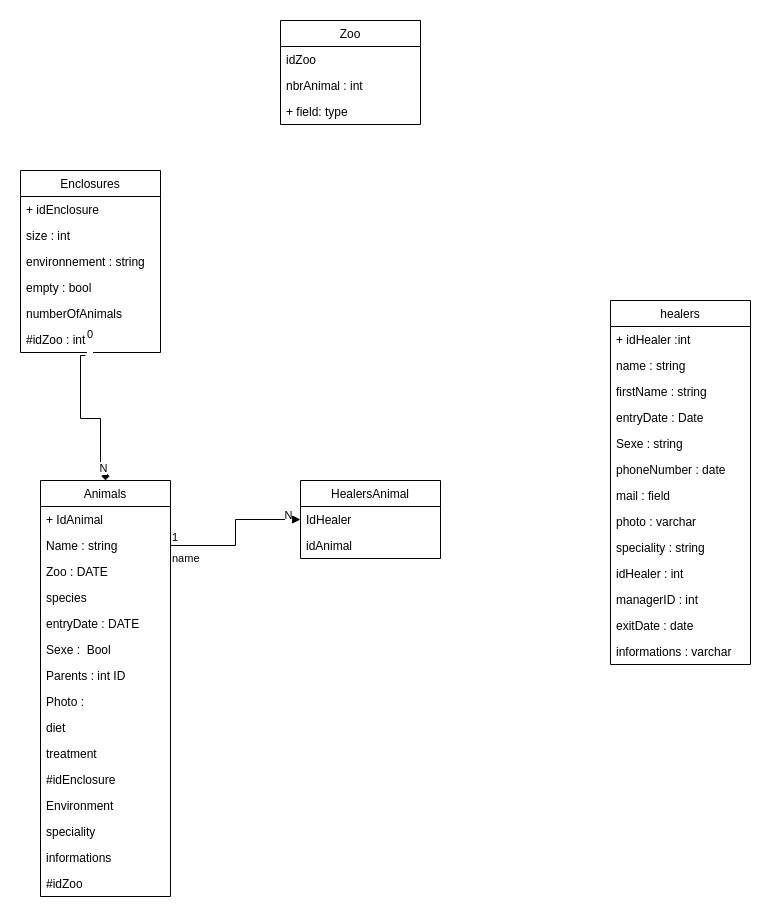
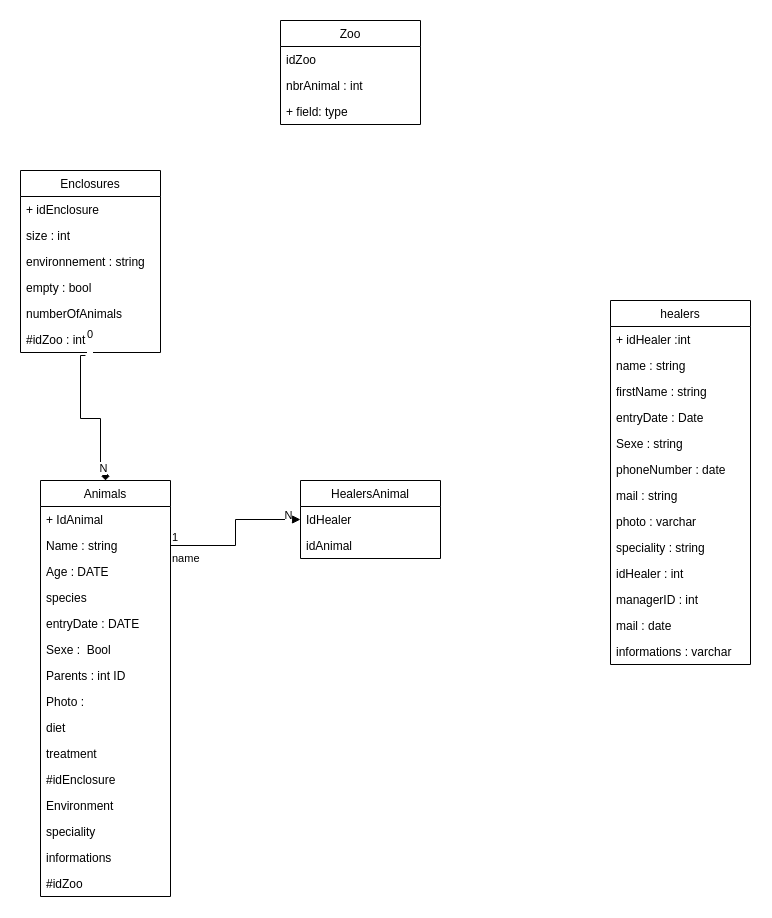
(645, 496) -> (650, 496)
(75, 572) -> (75, 572)
(660, 626) -> (645, 626)
